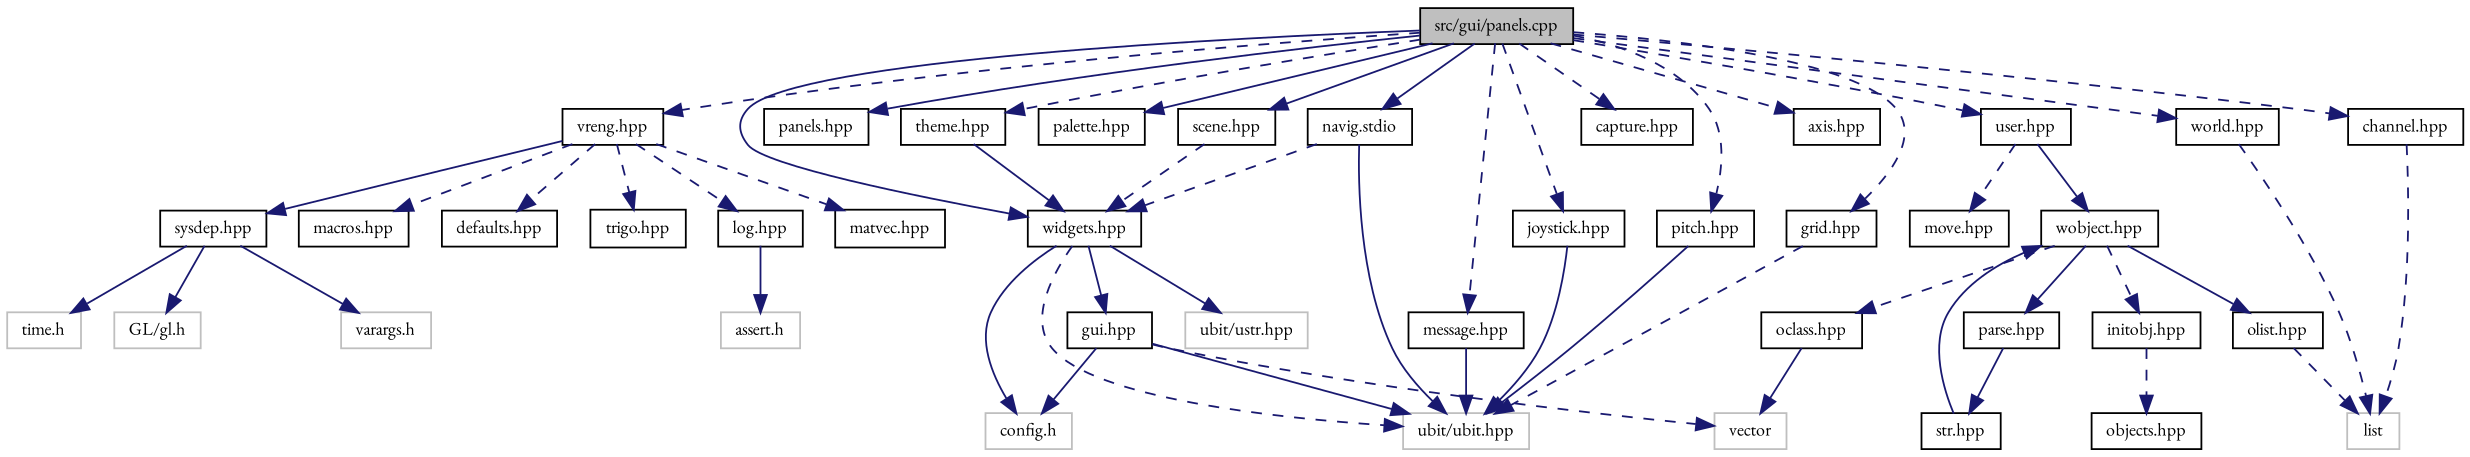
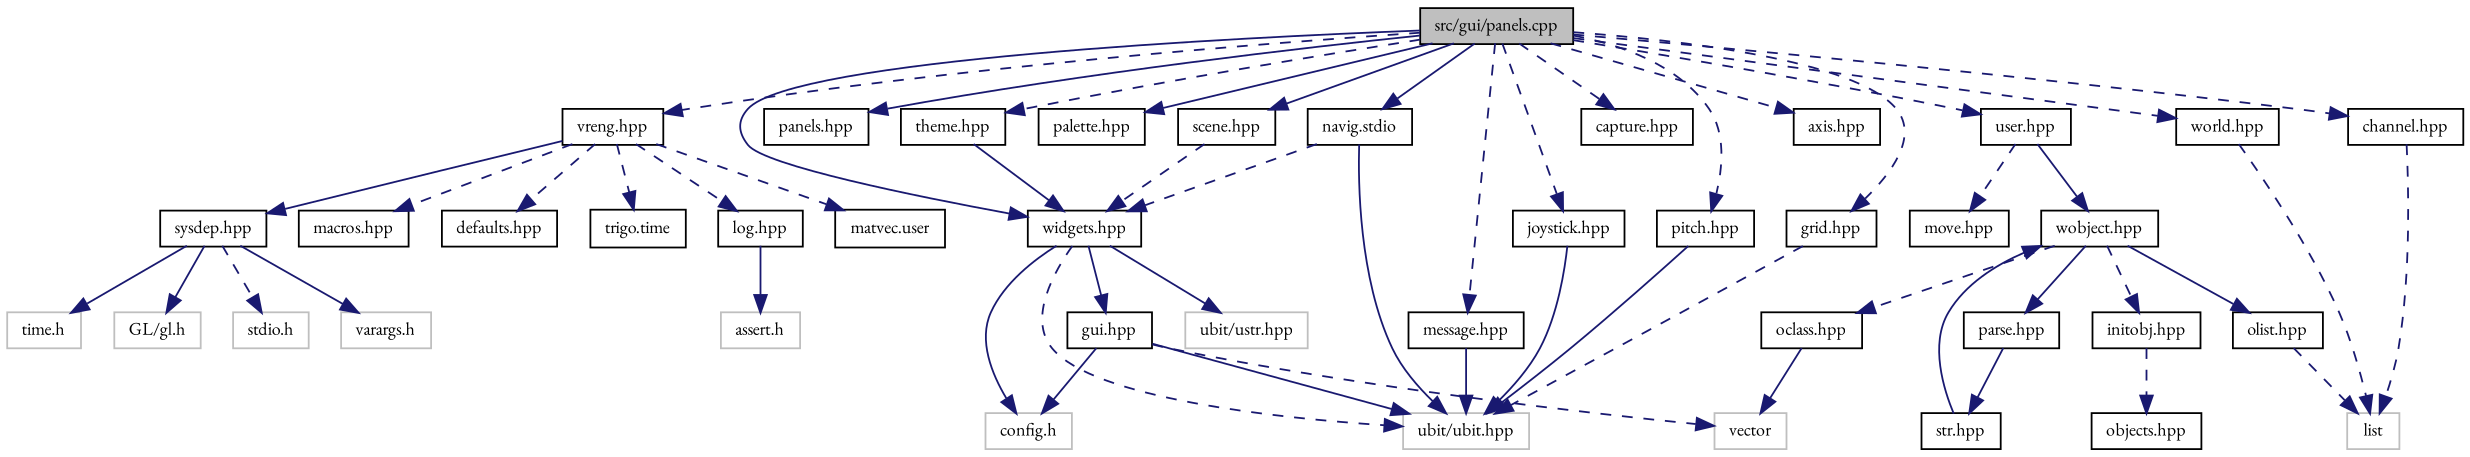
(638, 229) -> (638, 229)
(890, 229) -> (890, 229)
none -> (271, 330)
